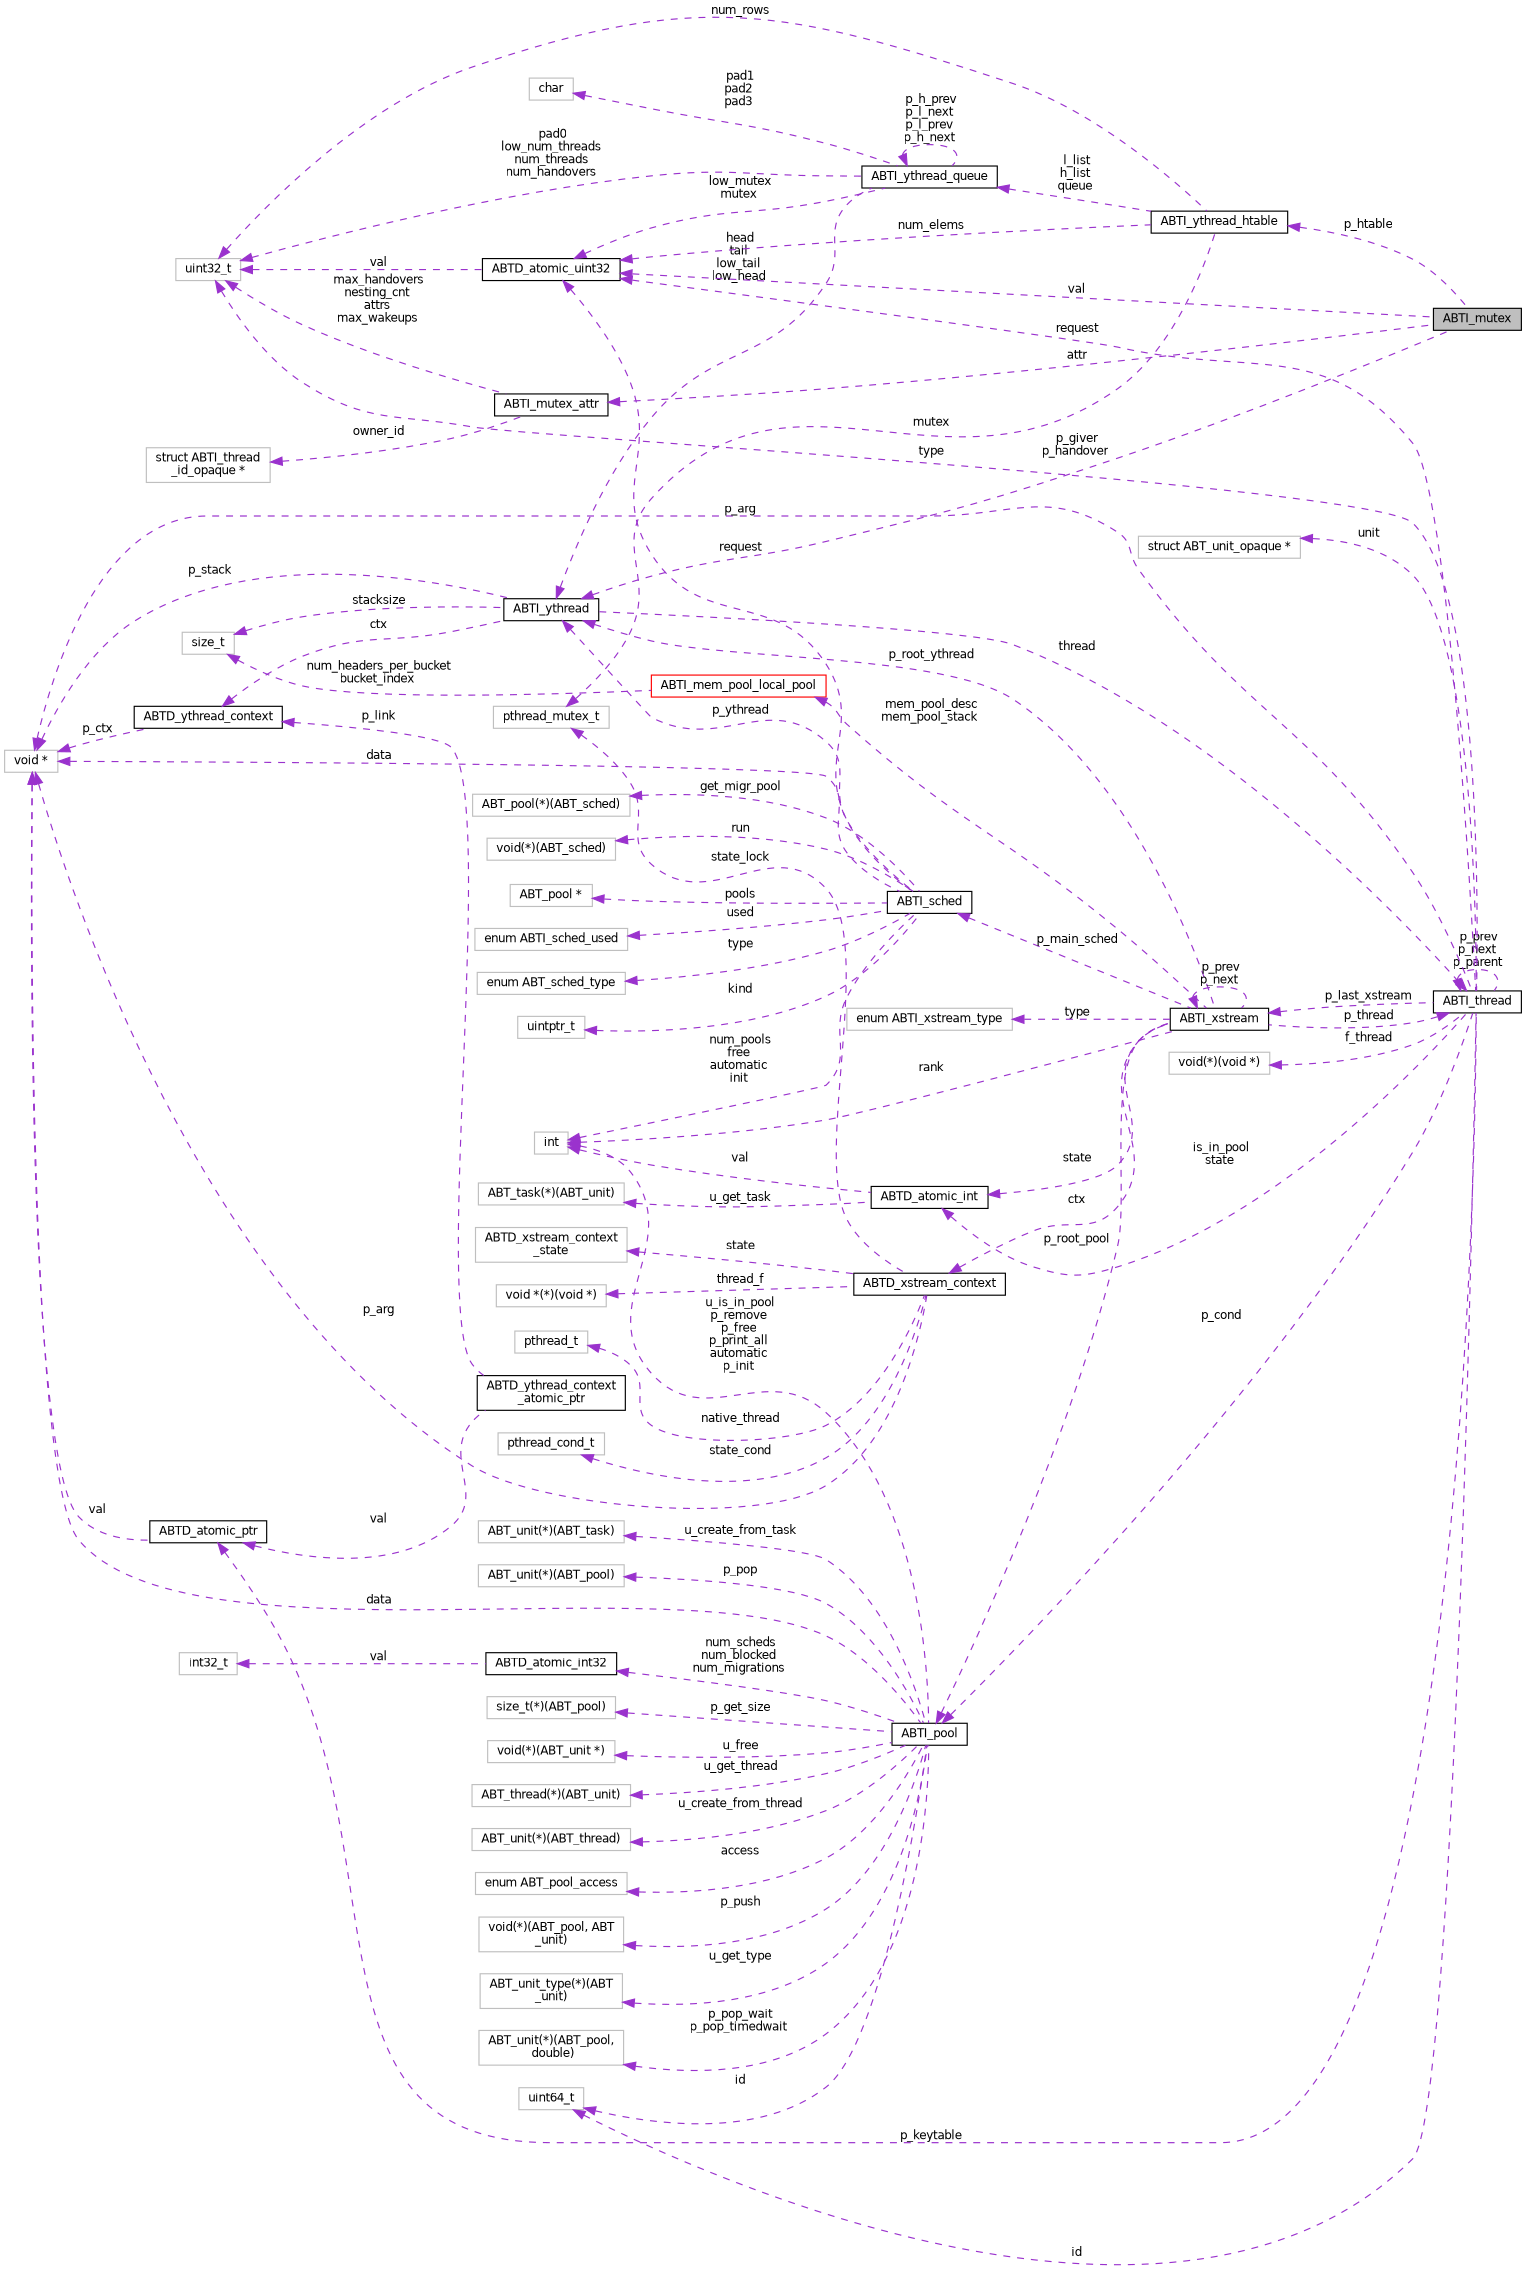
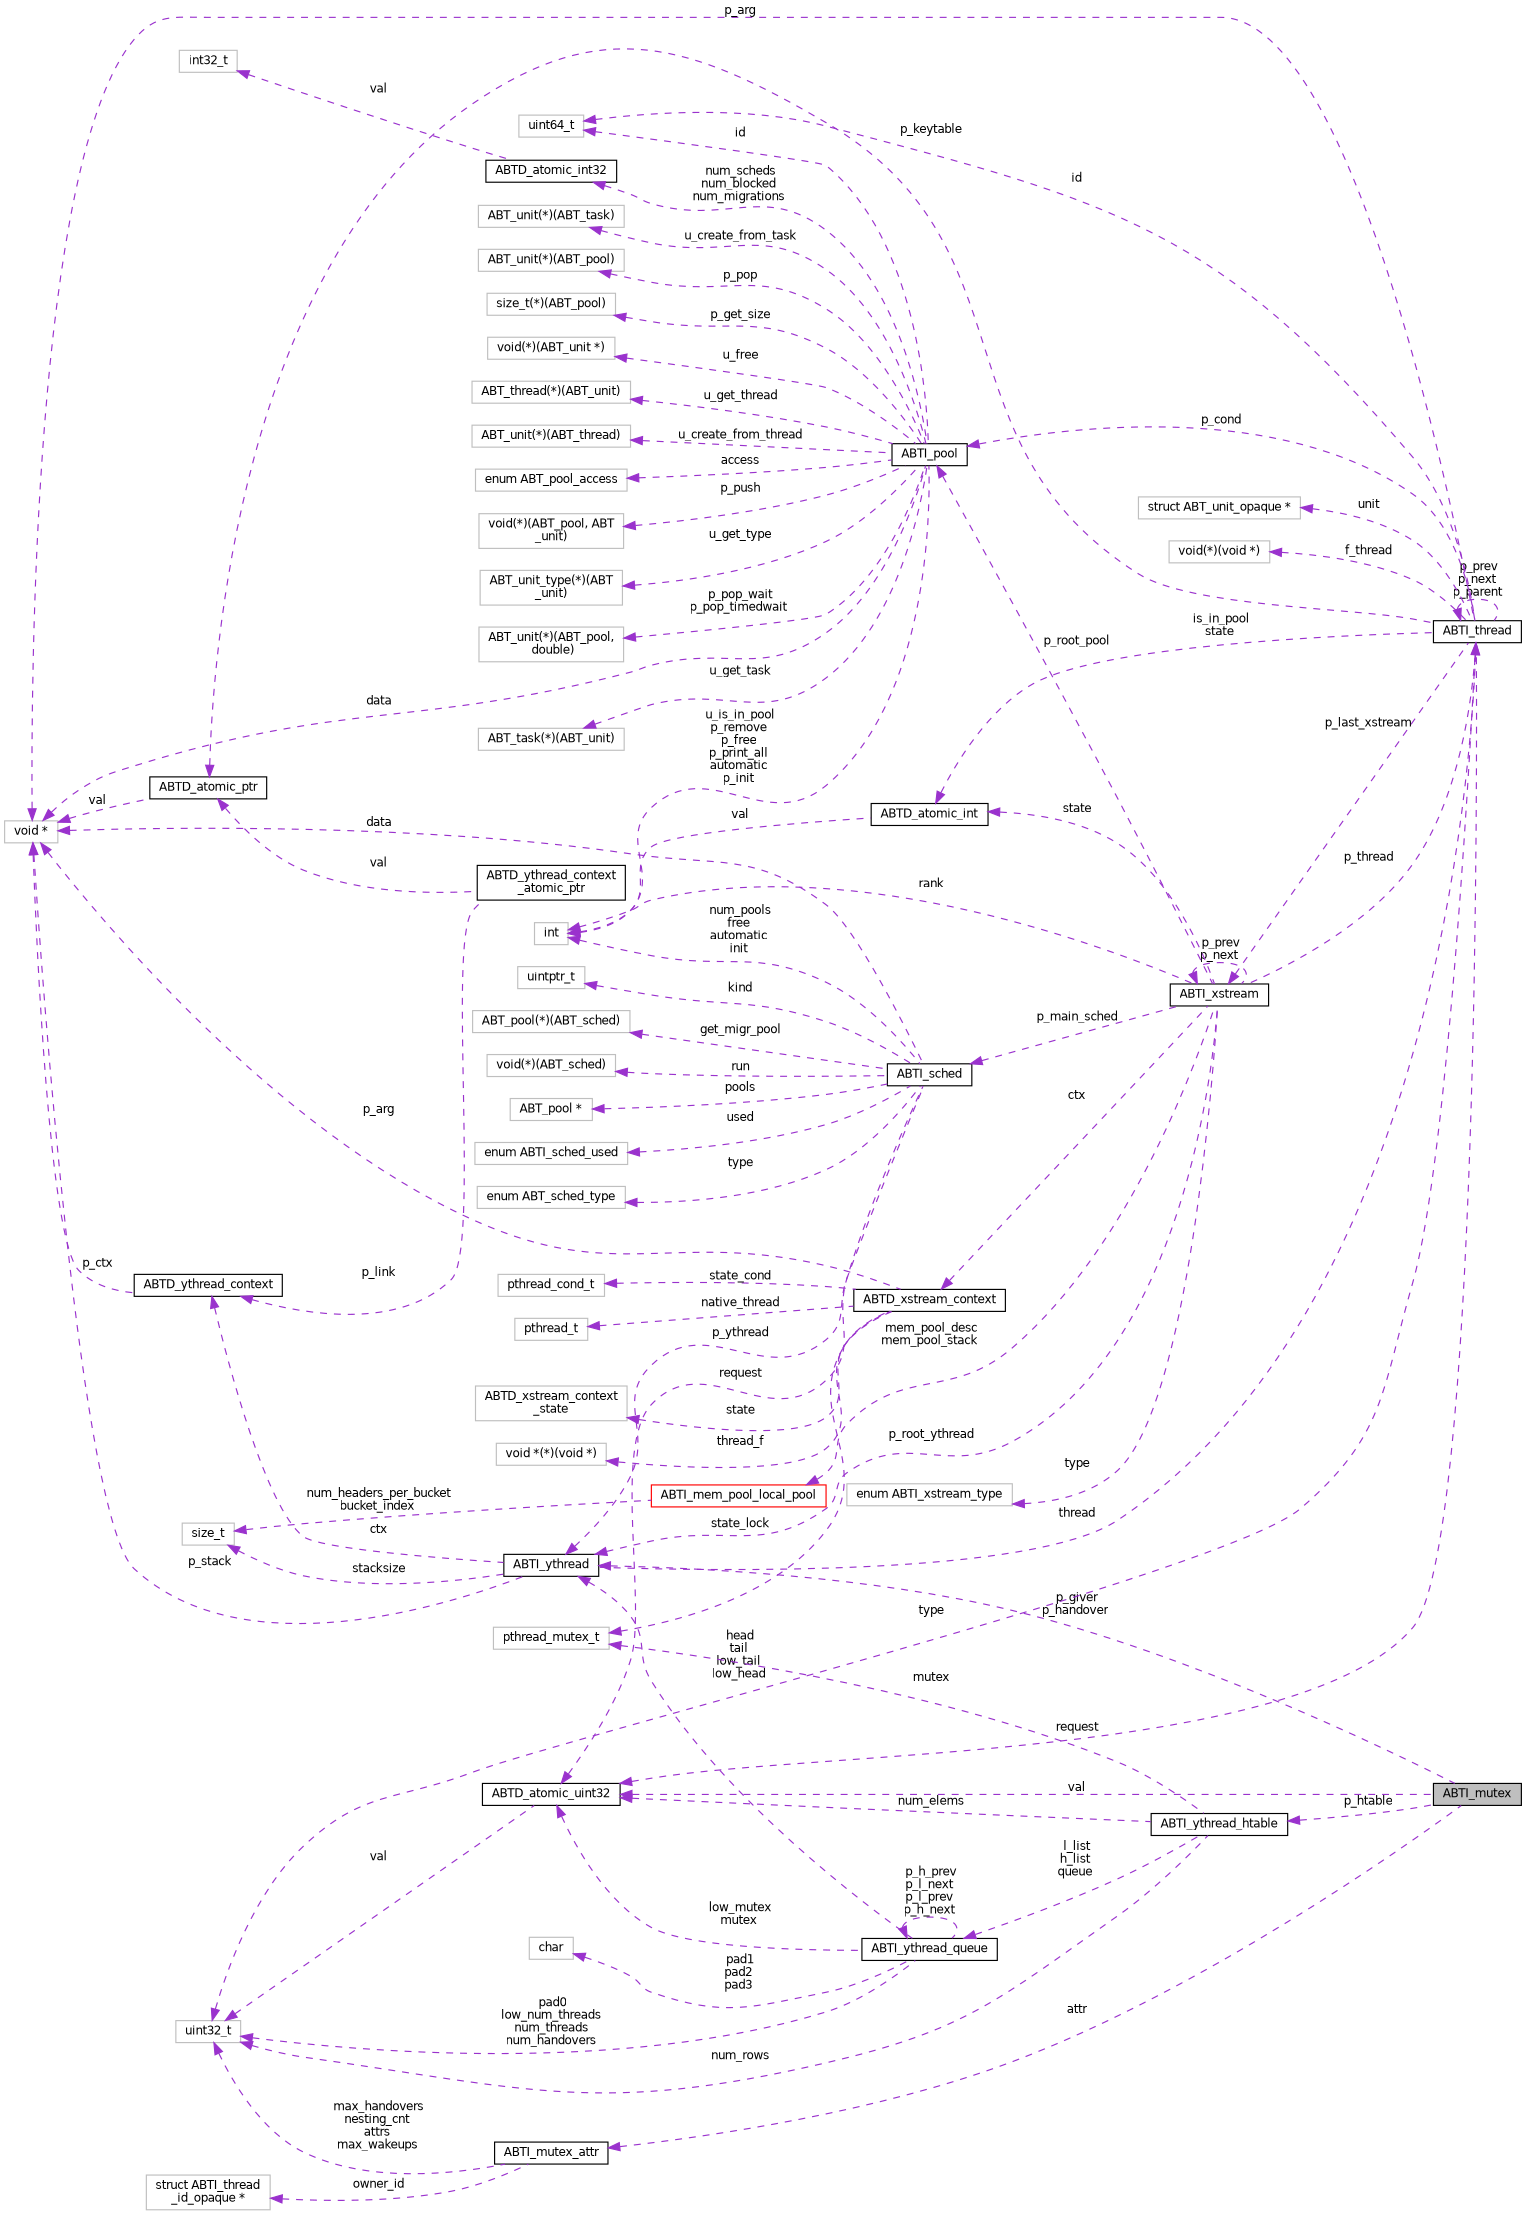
(753, 1207) -> (826, 678)
